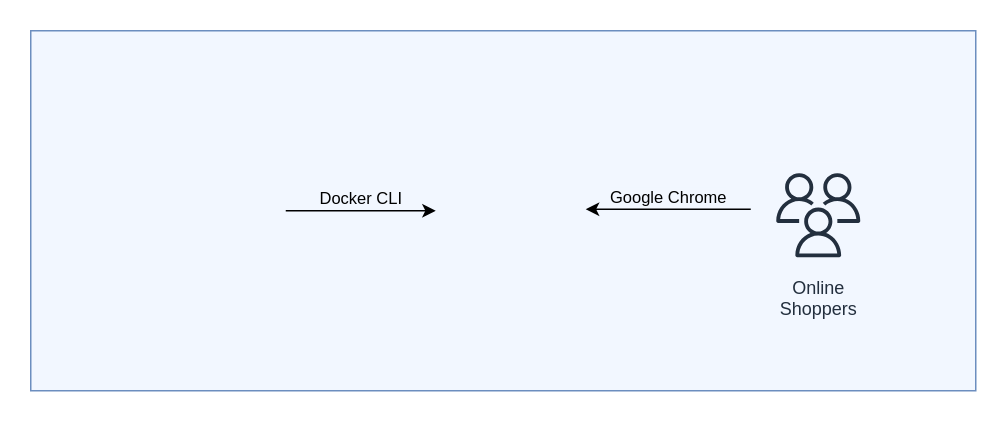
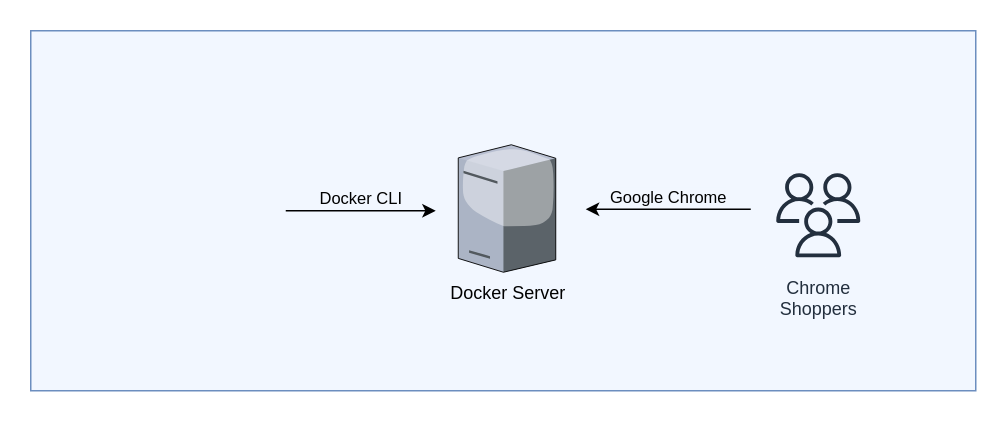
none -> (507, 209)
(819, 300) -> (819, 300)
